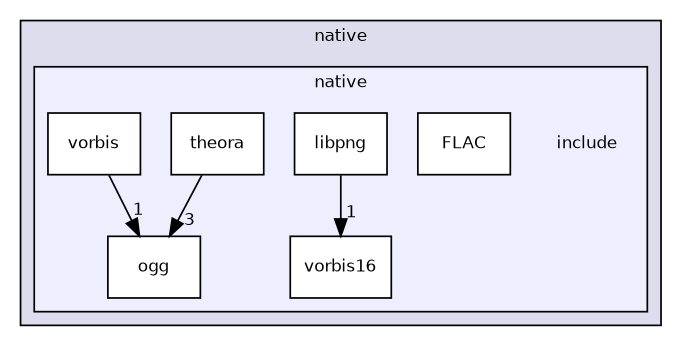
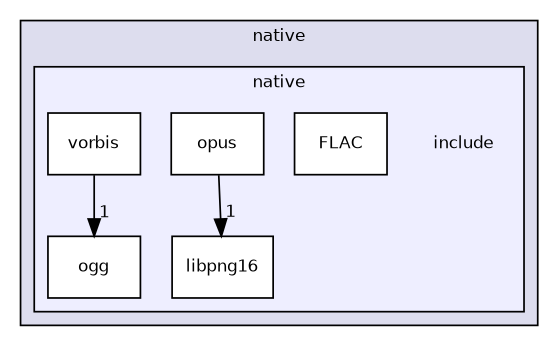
(217, 144) -> none
(341, 144) -> (217, 144)
(341, 267) -> (223, 267)
